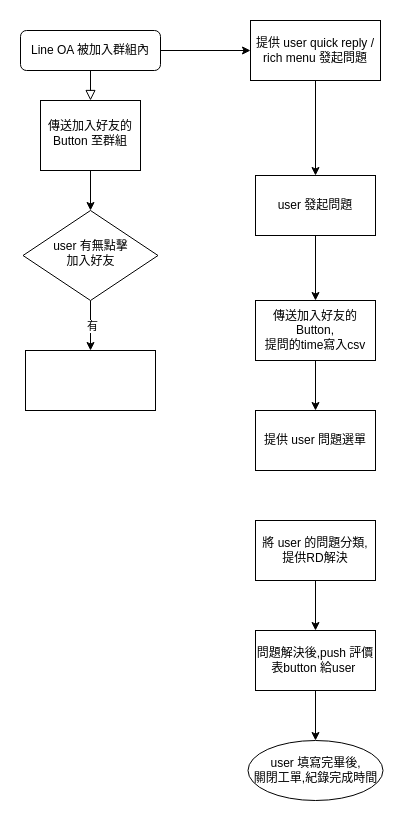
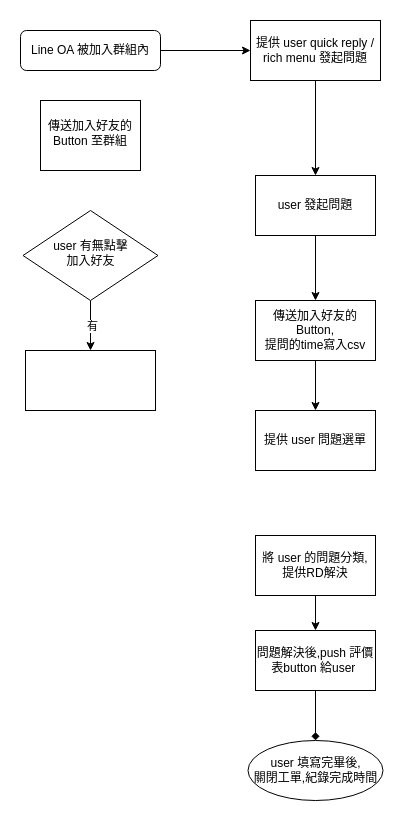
(91, 90) -> none
(91, 187) -> none
(316, 551) -> (316, 566)
(316, 732) -> (316, 731)
